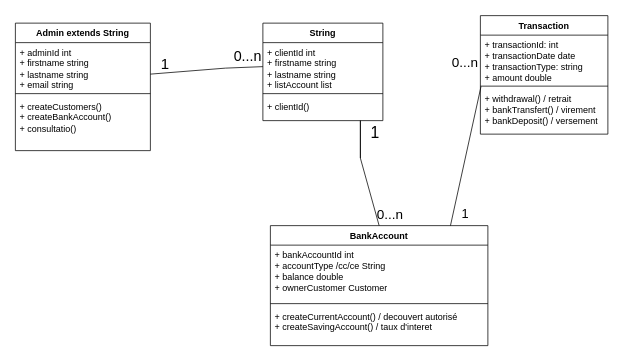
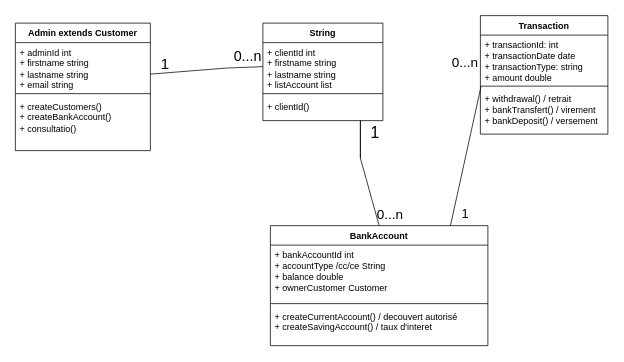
(83, 34) -> (83, 34)
